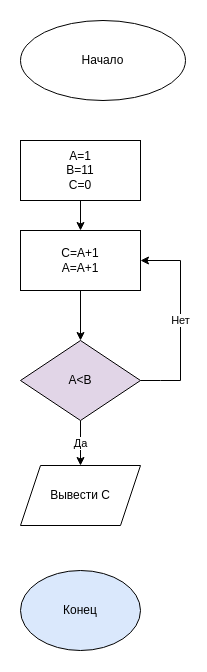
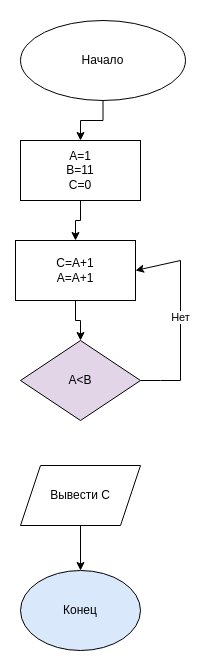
none -> (96, 121)
(81, 261) -> (76, 271)
(81, 440) -> none
none -> (81, 545)
